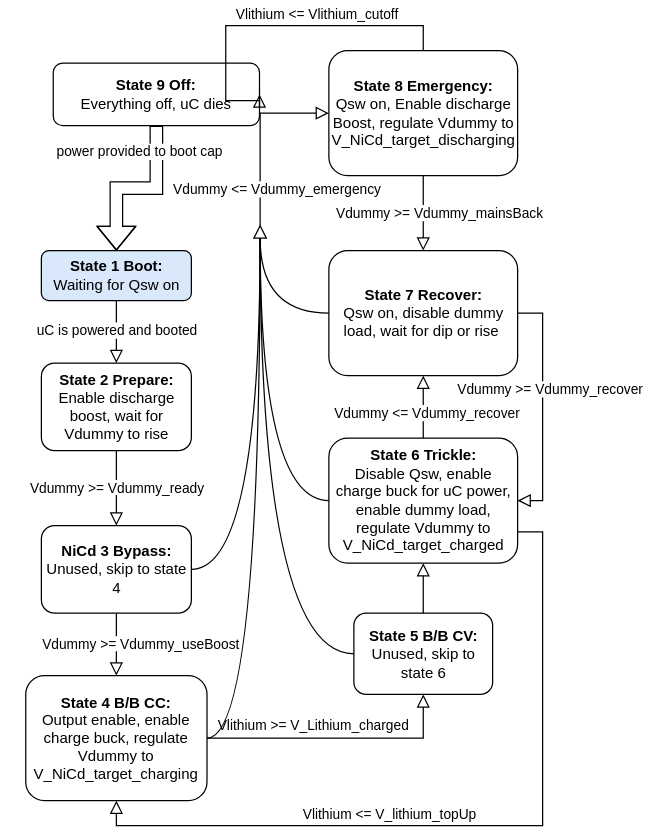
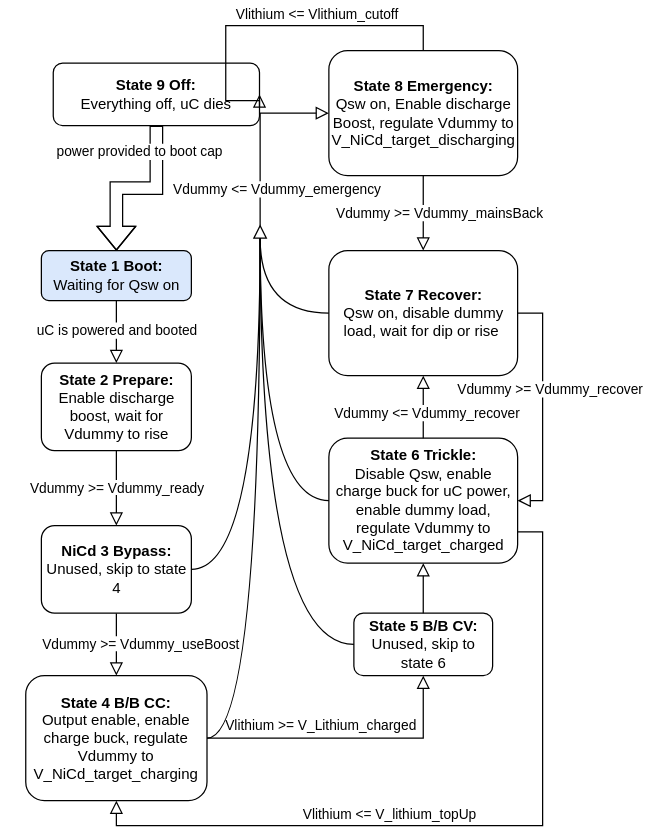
(423, 654) -> (423, 644)
